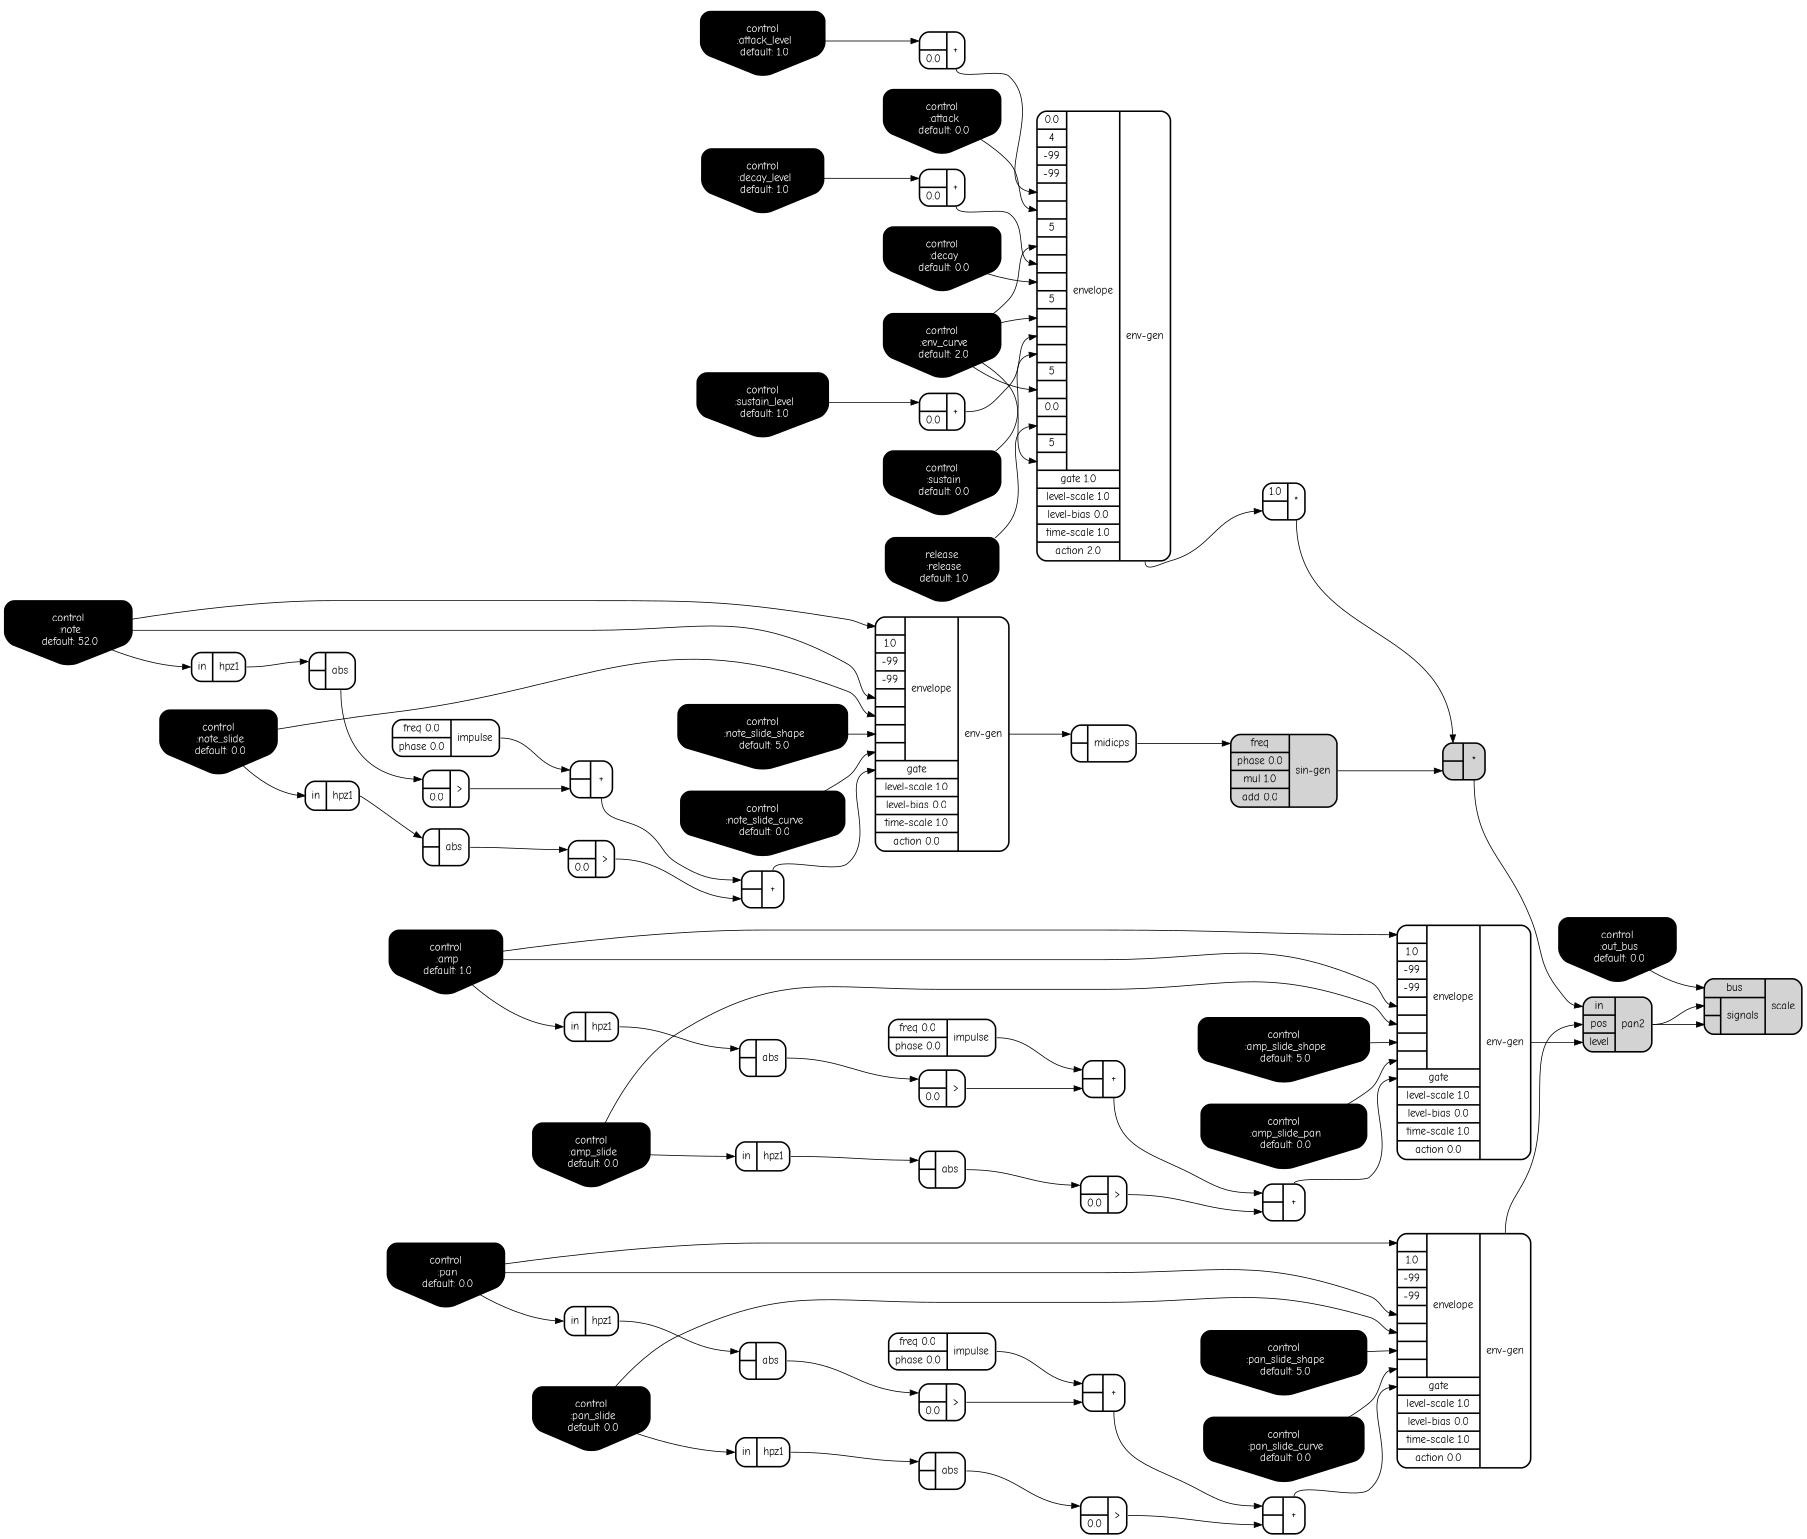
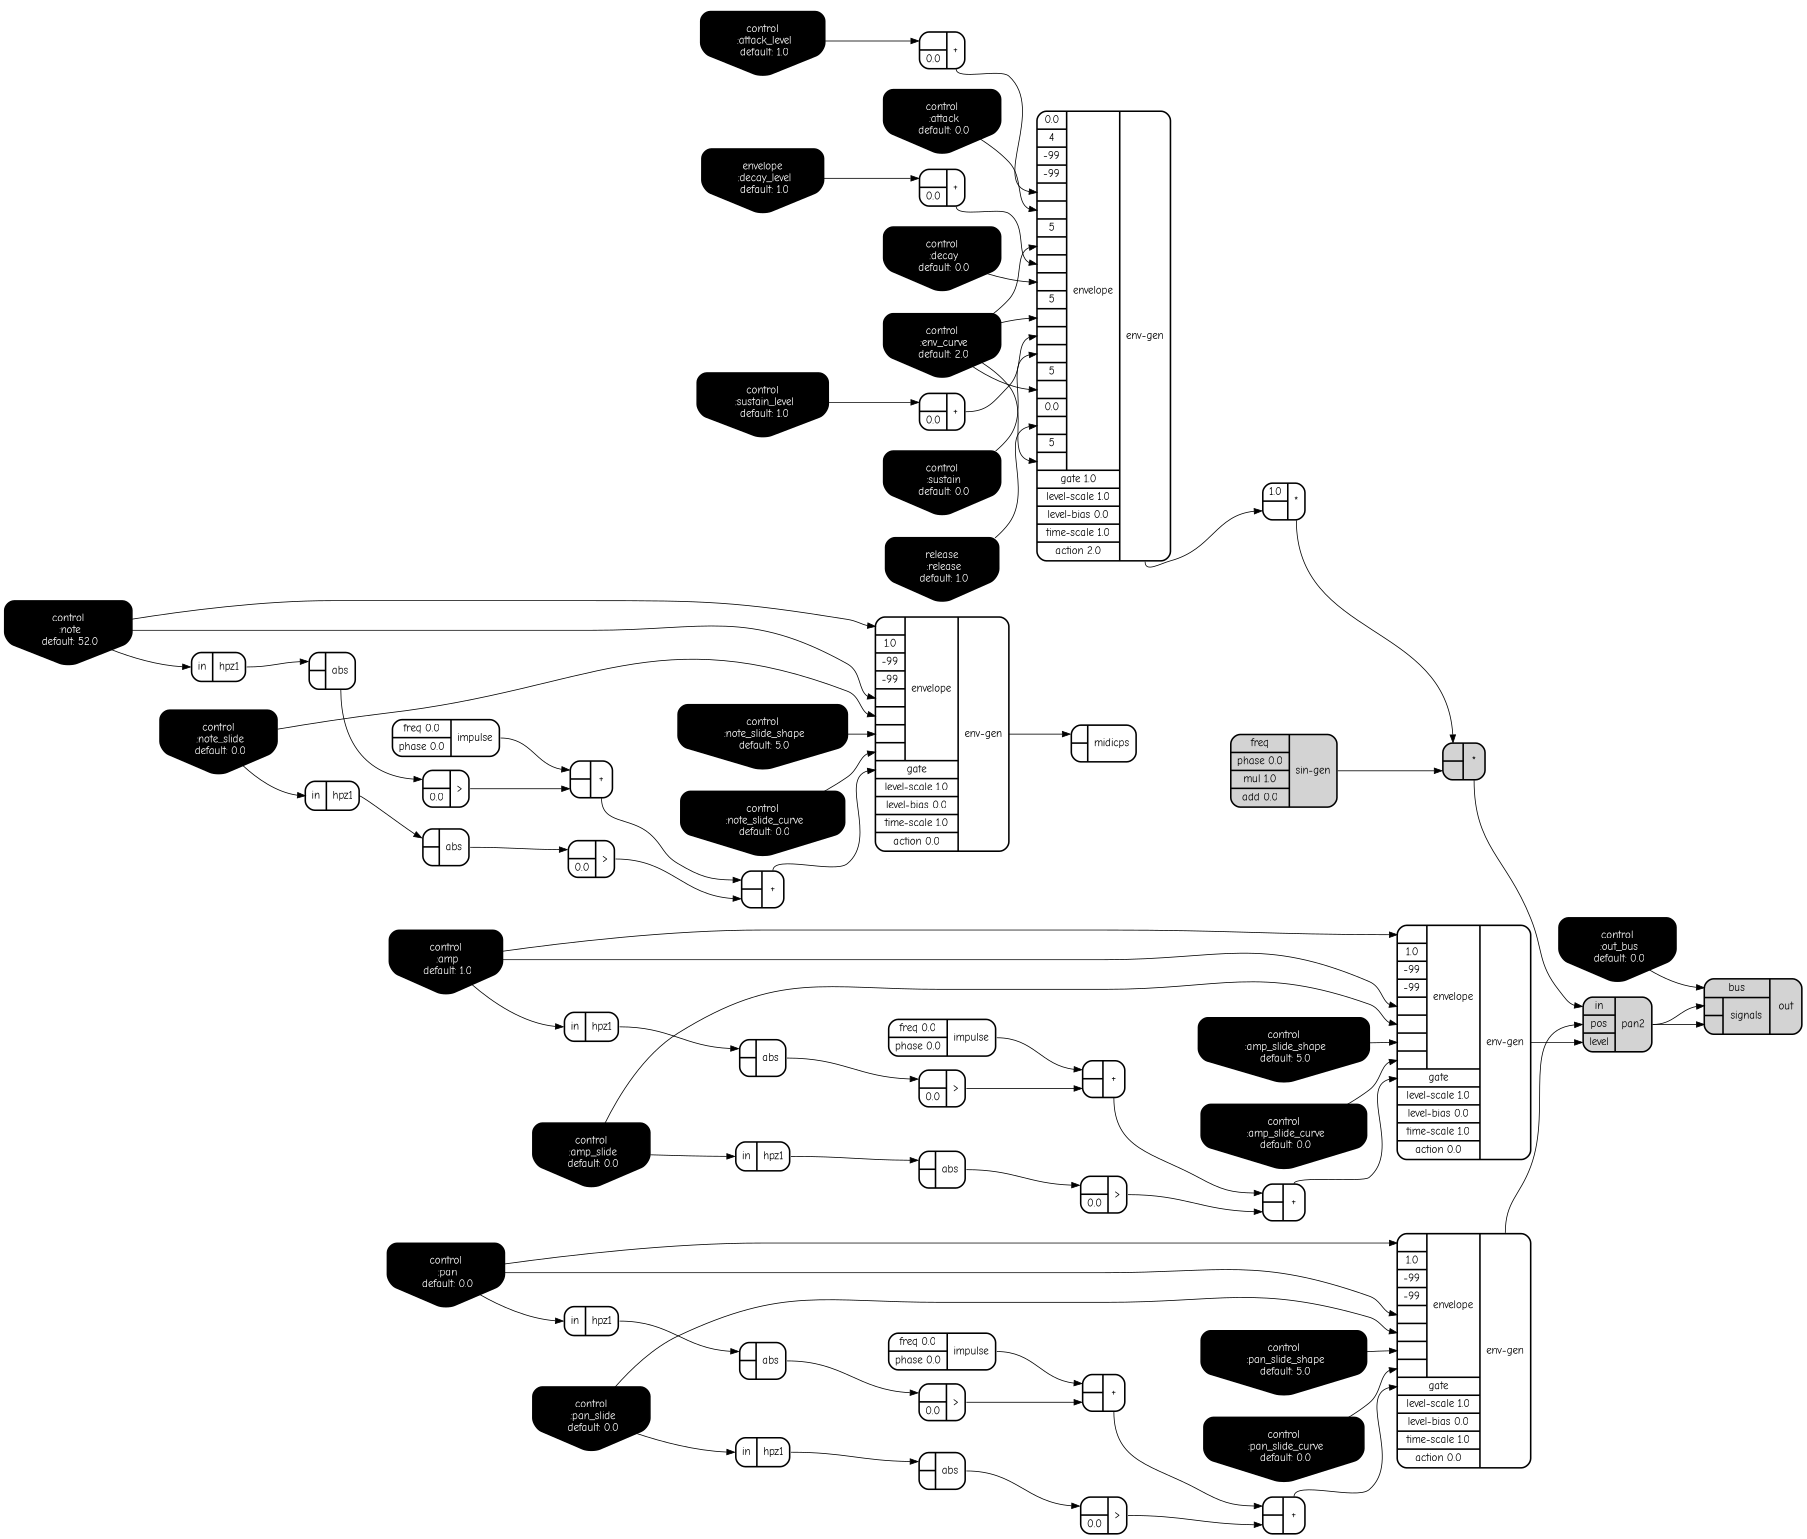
(763, 178) -> (763, 178)
(1180, 743) -> none
(1784, 1006) -> (1786, 1006)
(1284, 1134) -> (1284, 1134)
